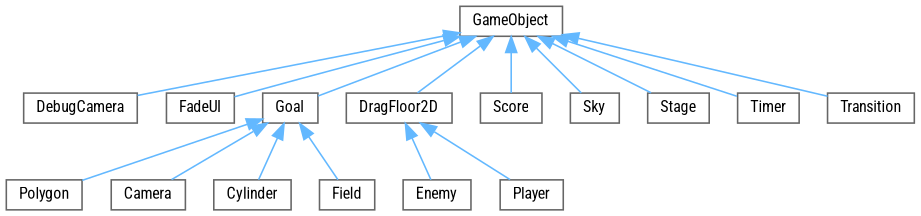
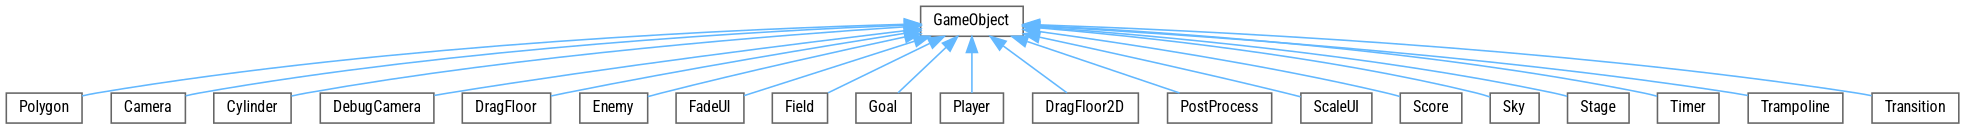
none -> (506, 108)
none -> (1220, 108)
none -> (1336, 108)
none -> (1796, 108)
(165, 152) -> (369, 58)
(212, 156) -> (382, 66)
(472, 156) -> (972, 73)
(323, 158) -> (879, 68)
(268, 159) -> (566, 57)
(421, 159) -> (776, 65)
